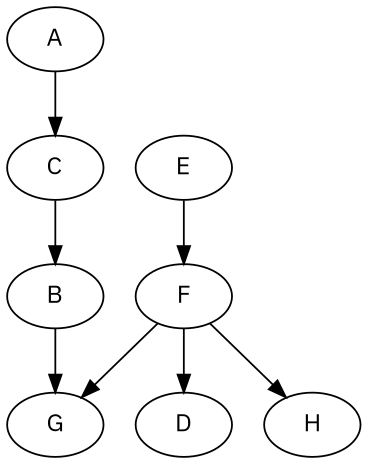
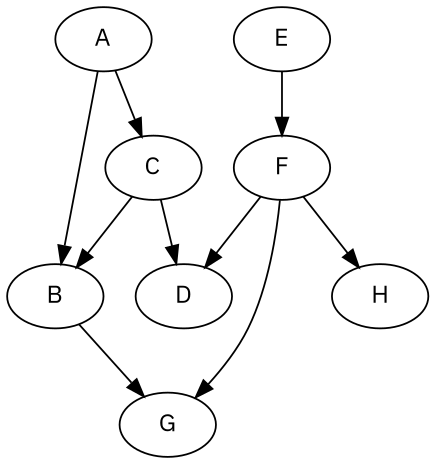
none -> (81, 159)
none -> (166, 223)
